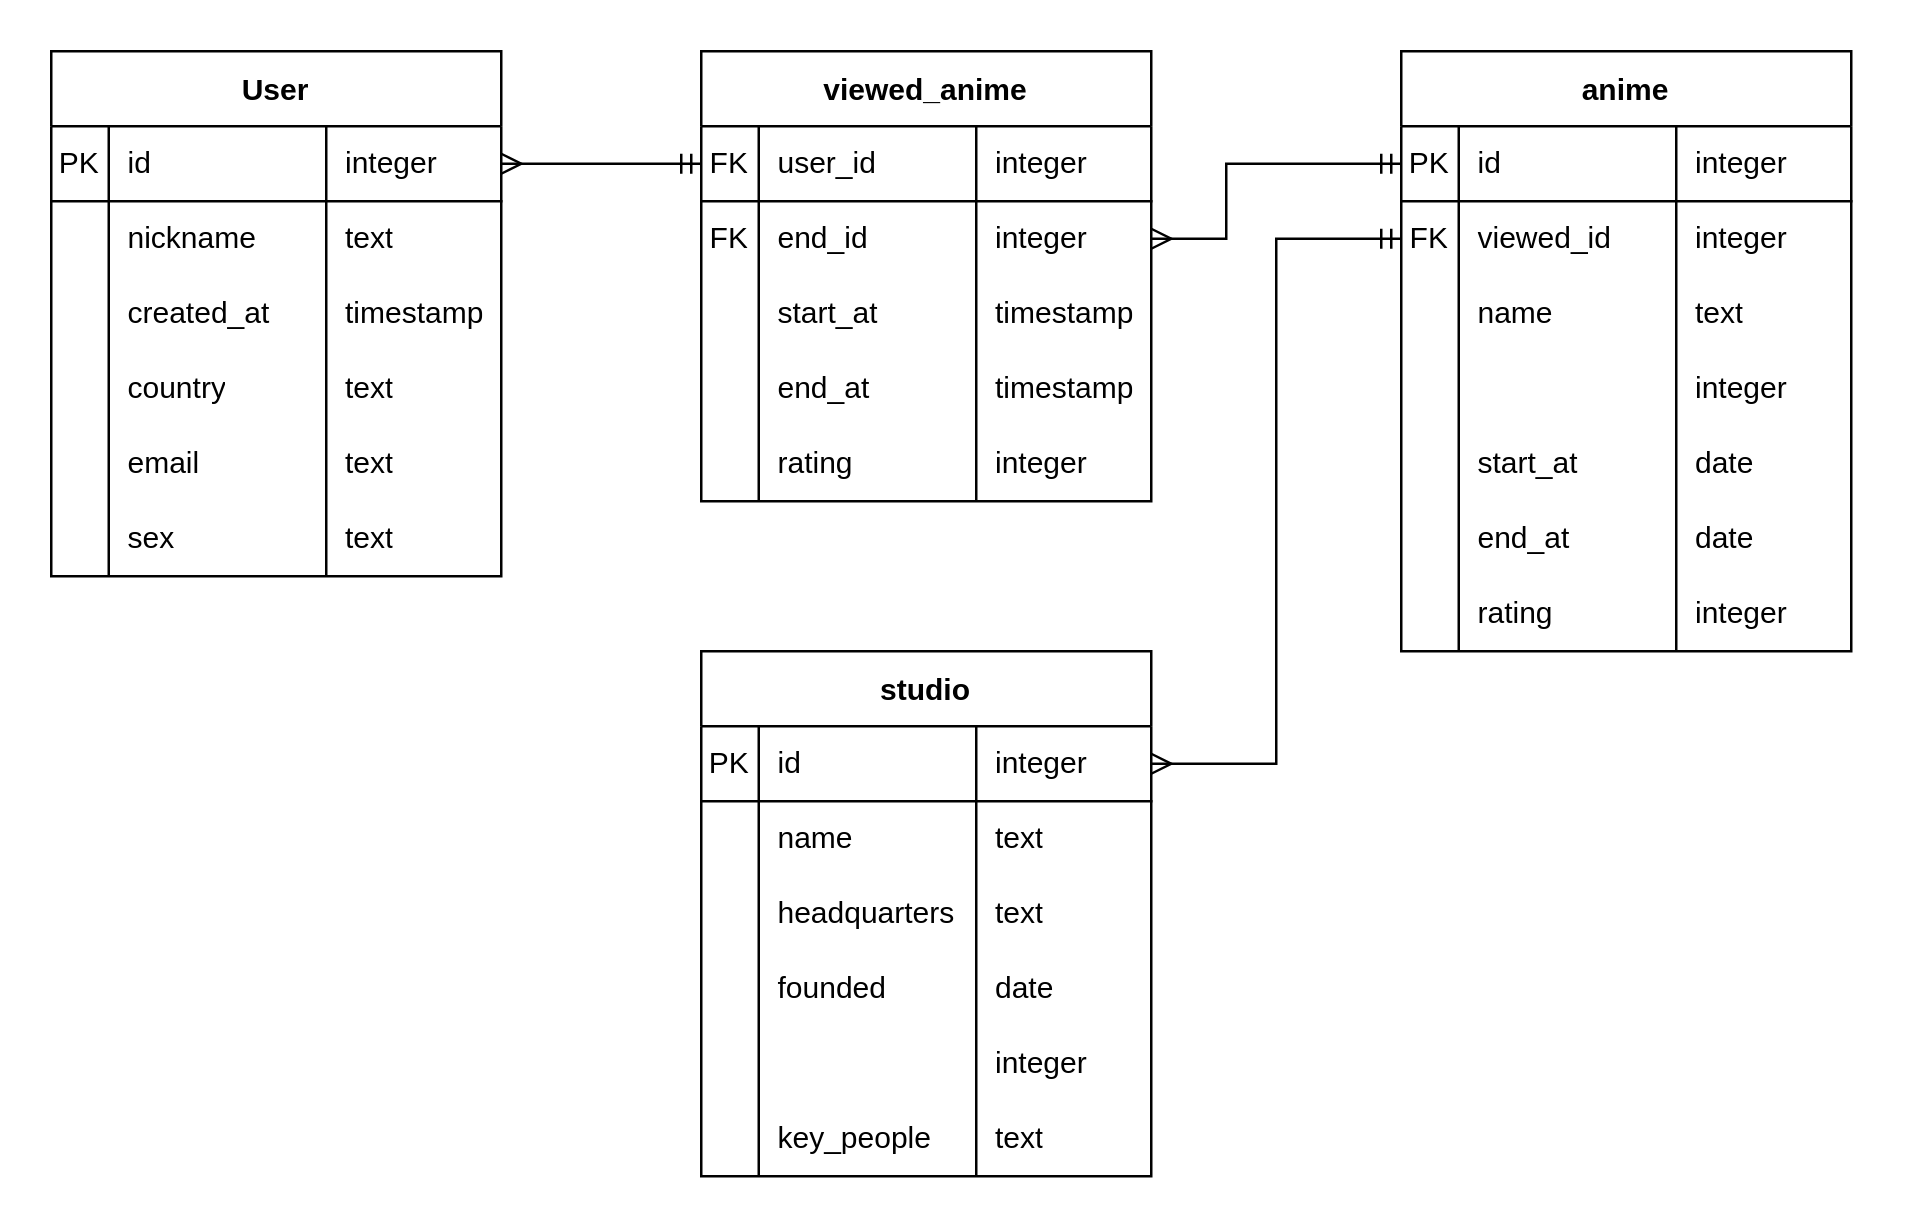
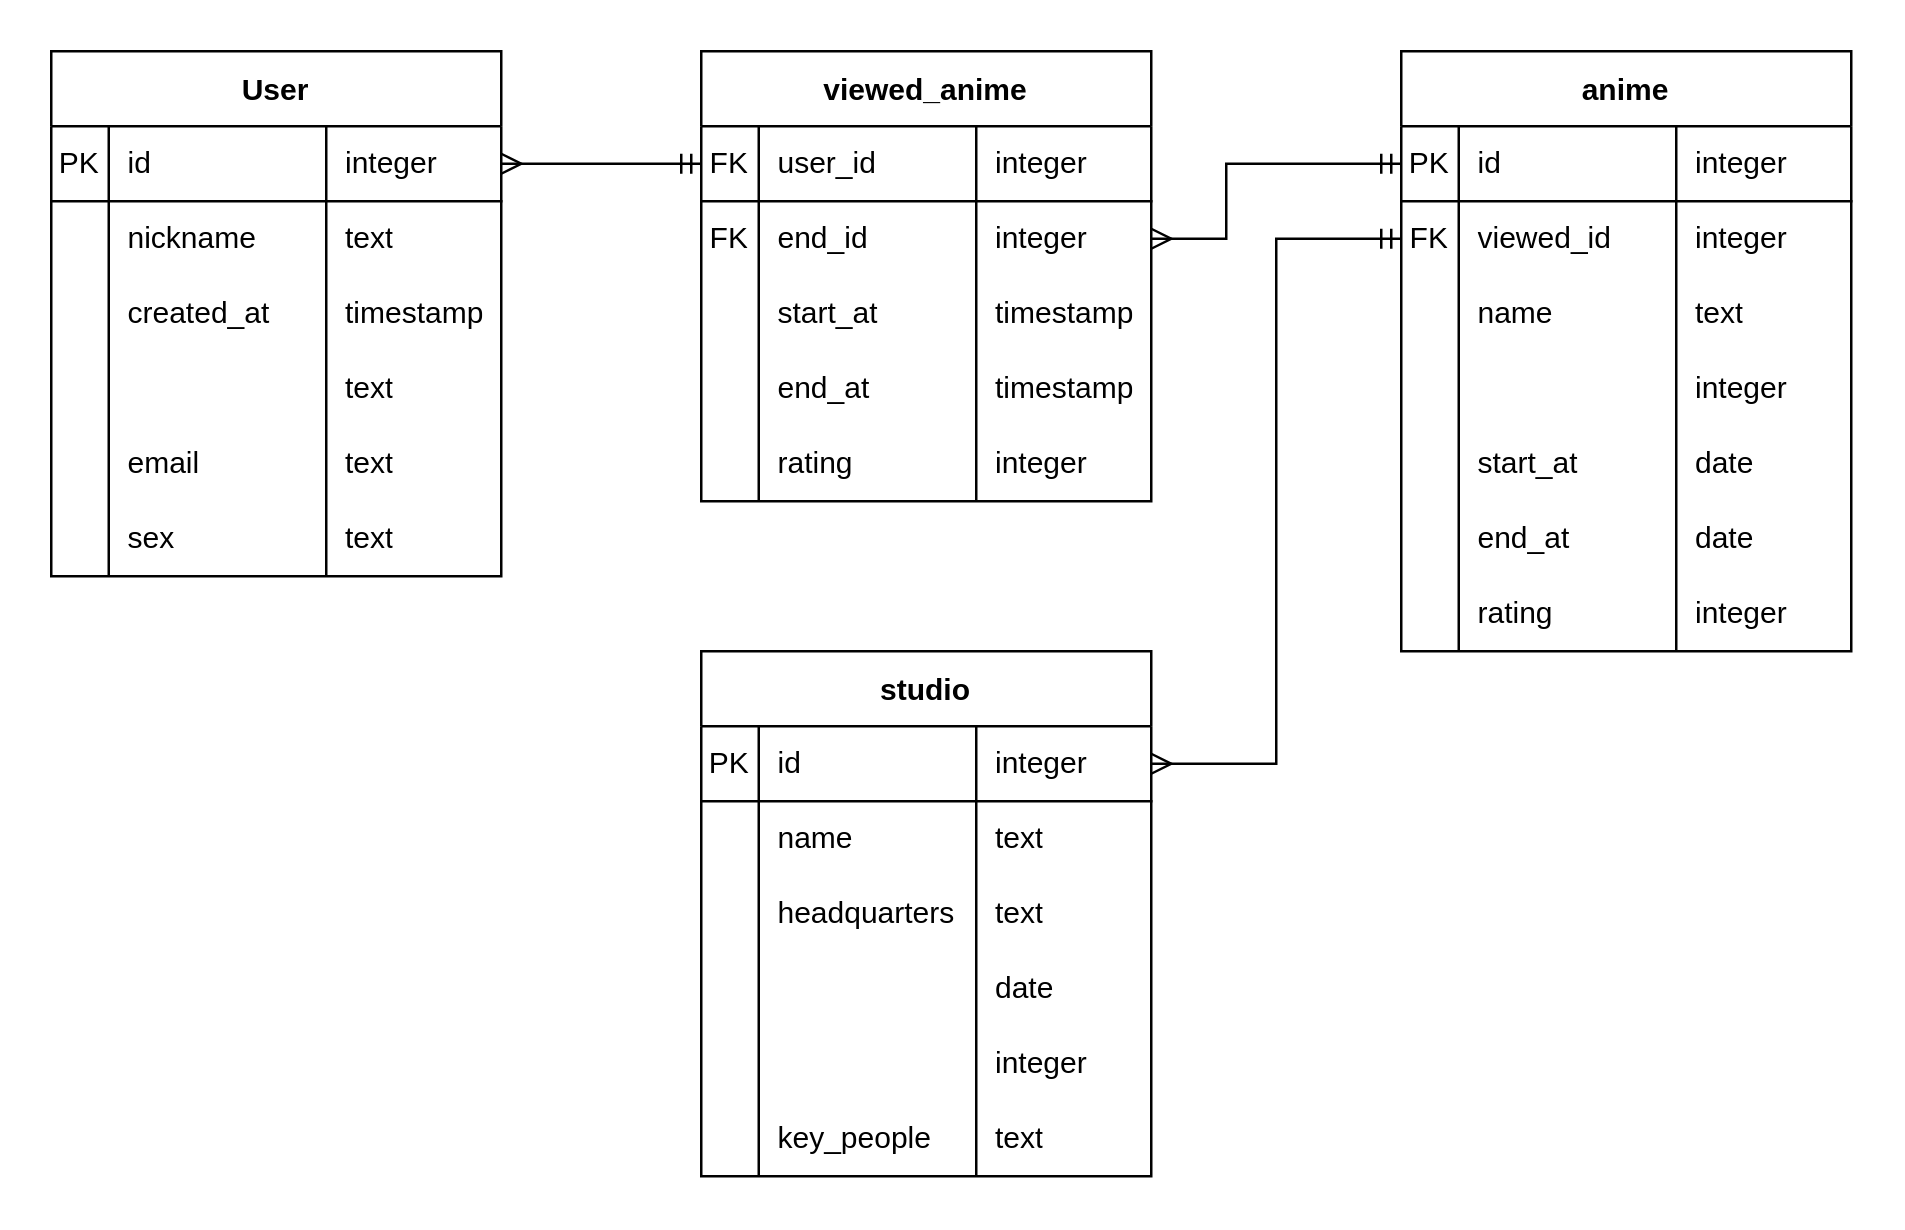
(218, 389) -> none
(868, 989) -> none
